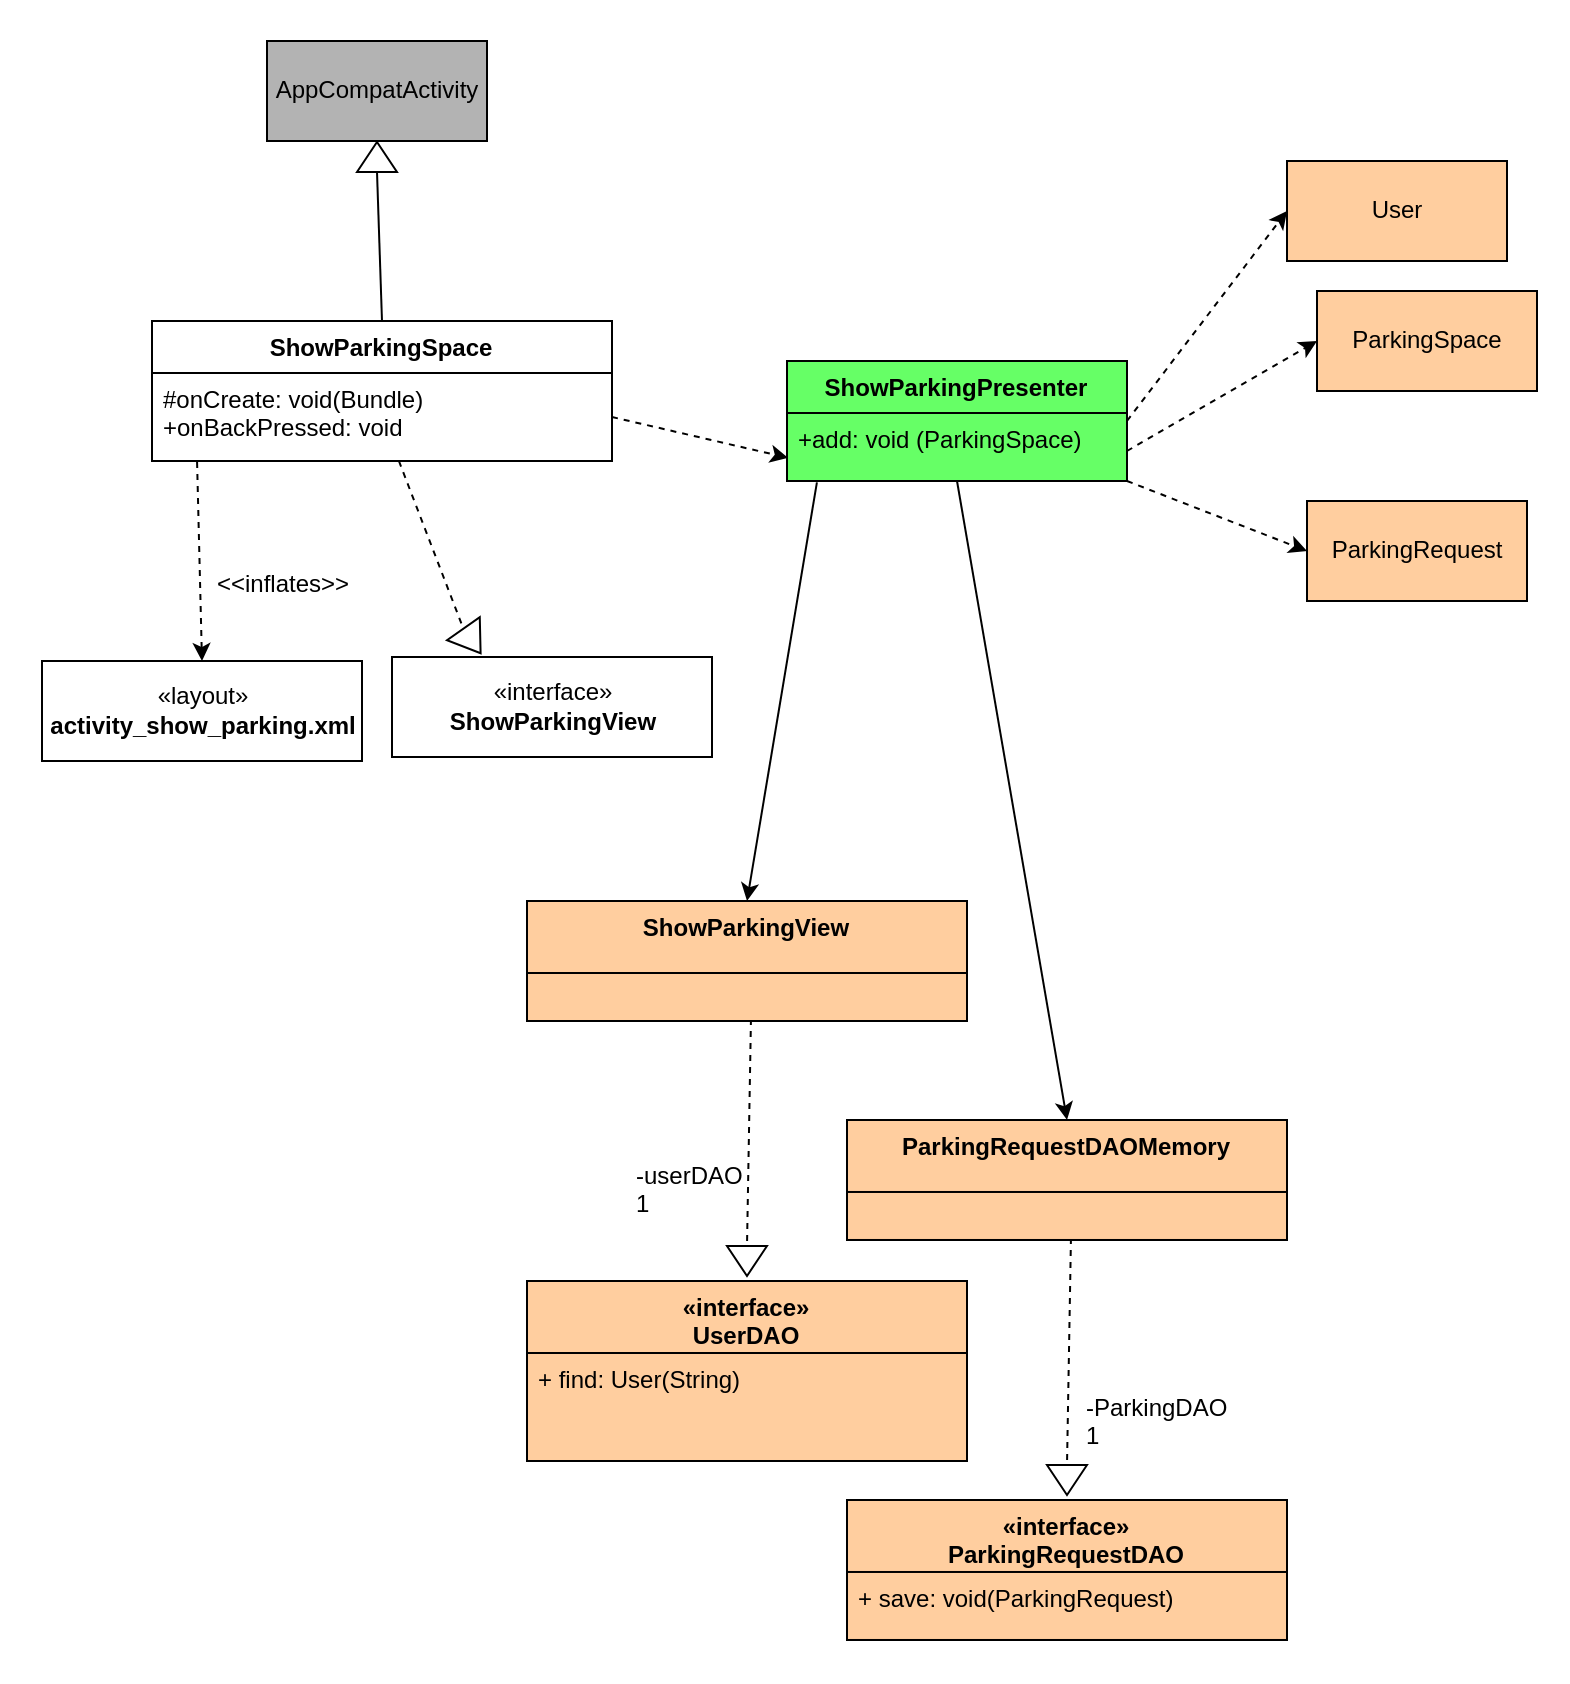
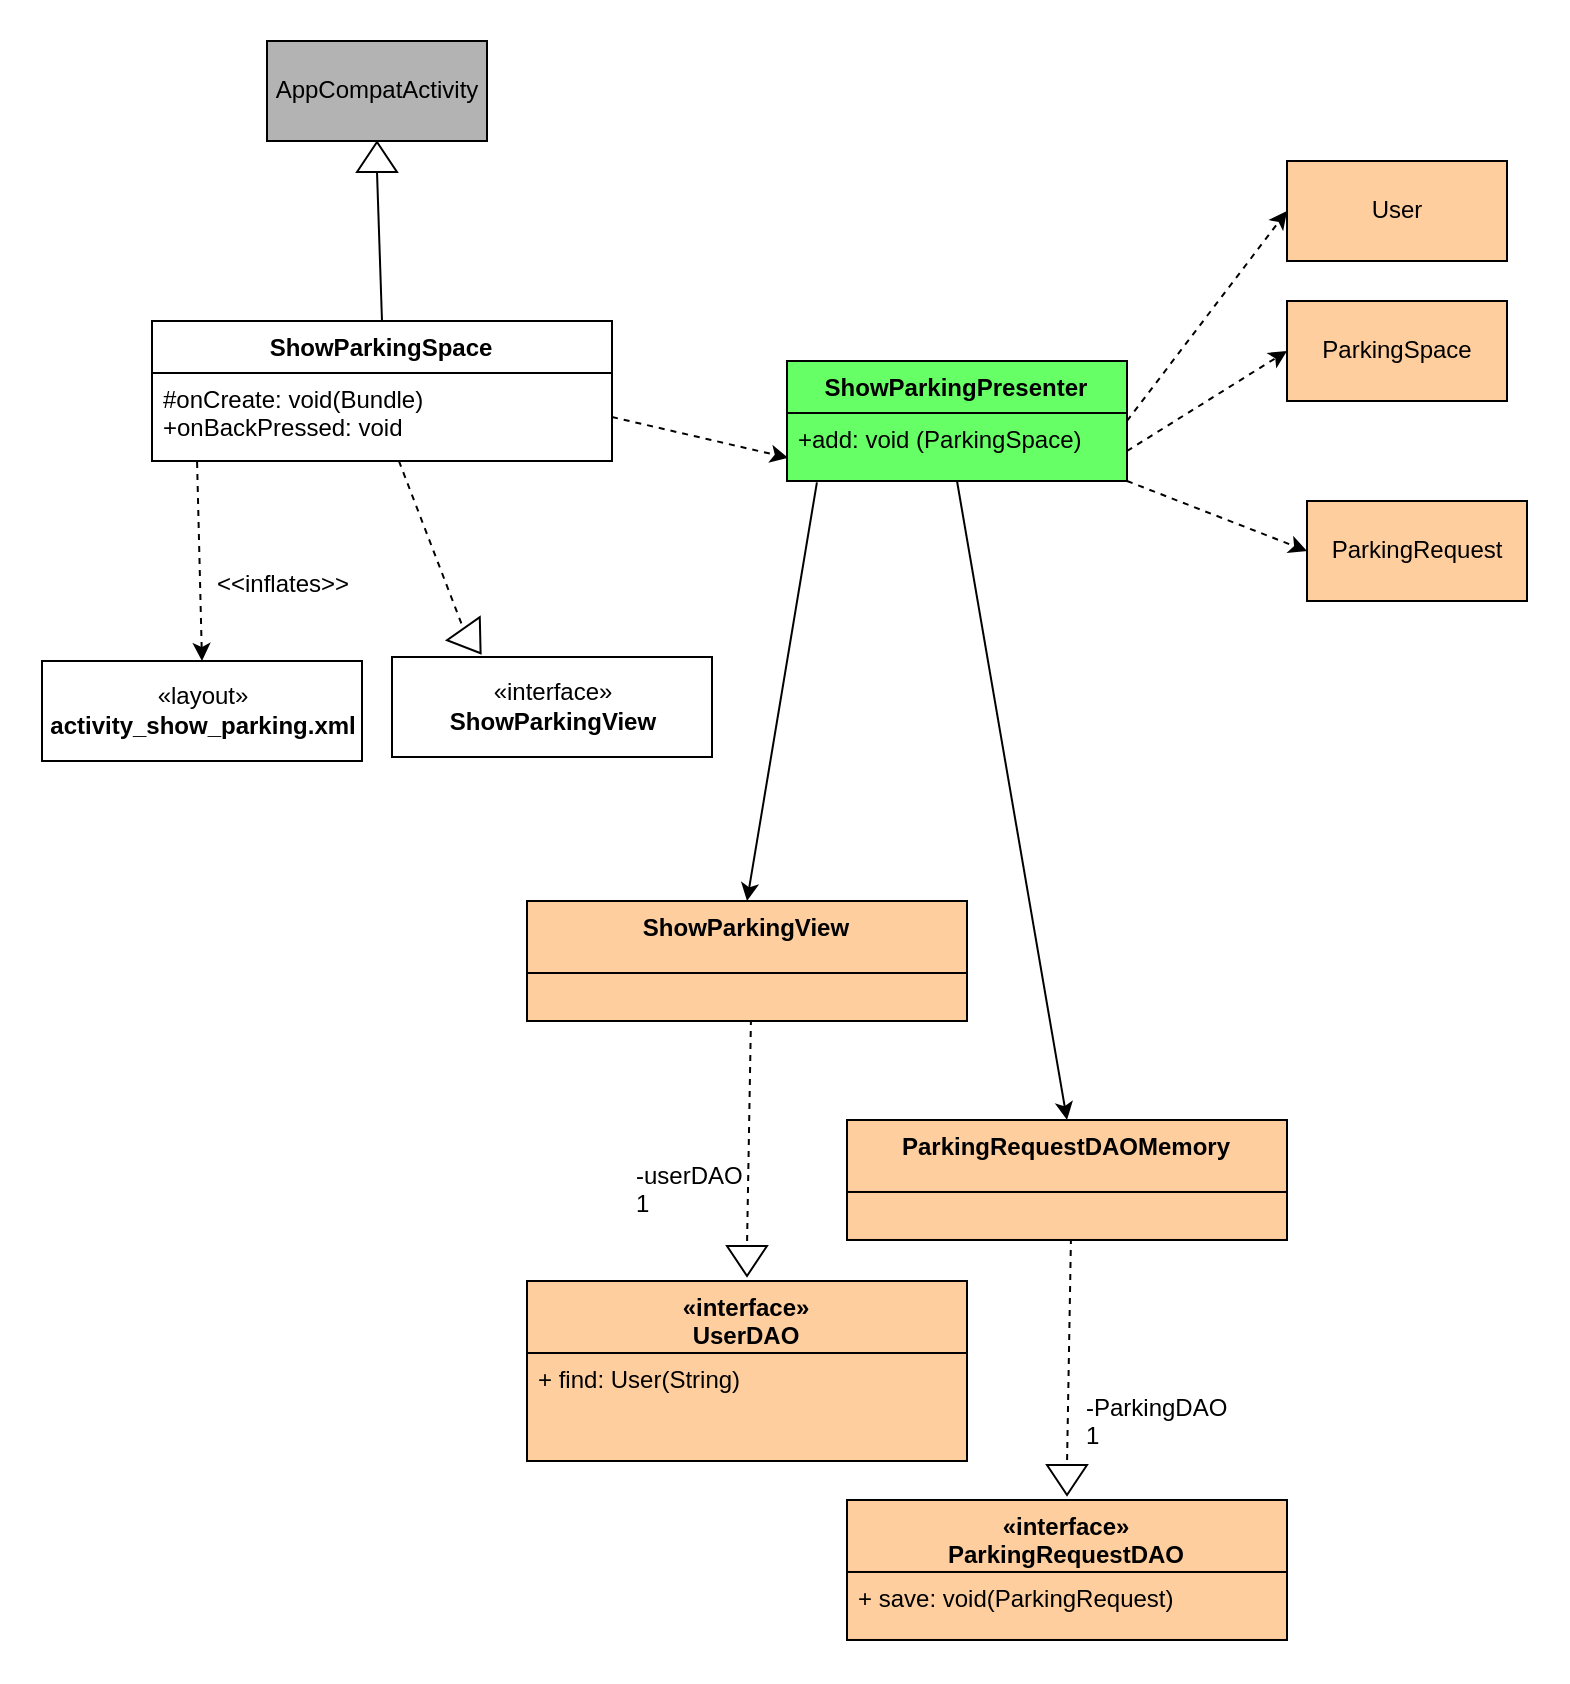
(1427, 341) -> (1397, 351)
